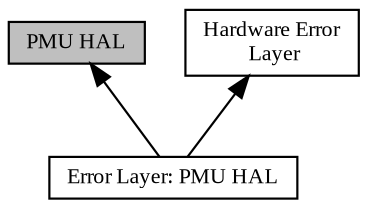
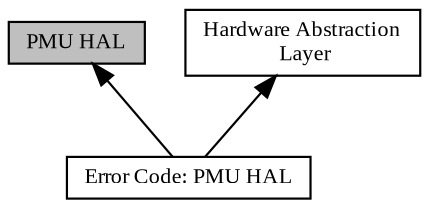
(272, 43) -> (303, 43)
(173, 178) -> (189, 178)
